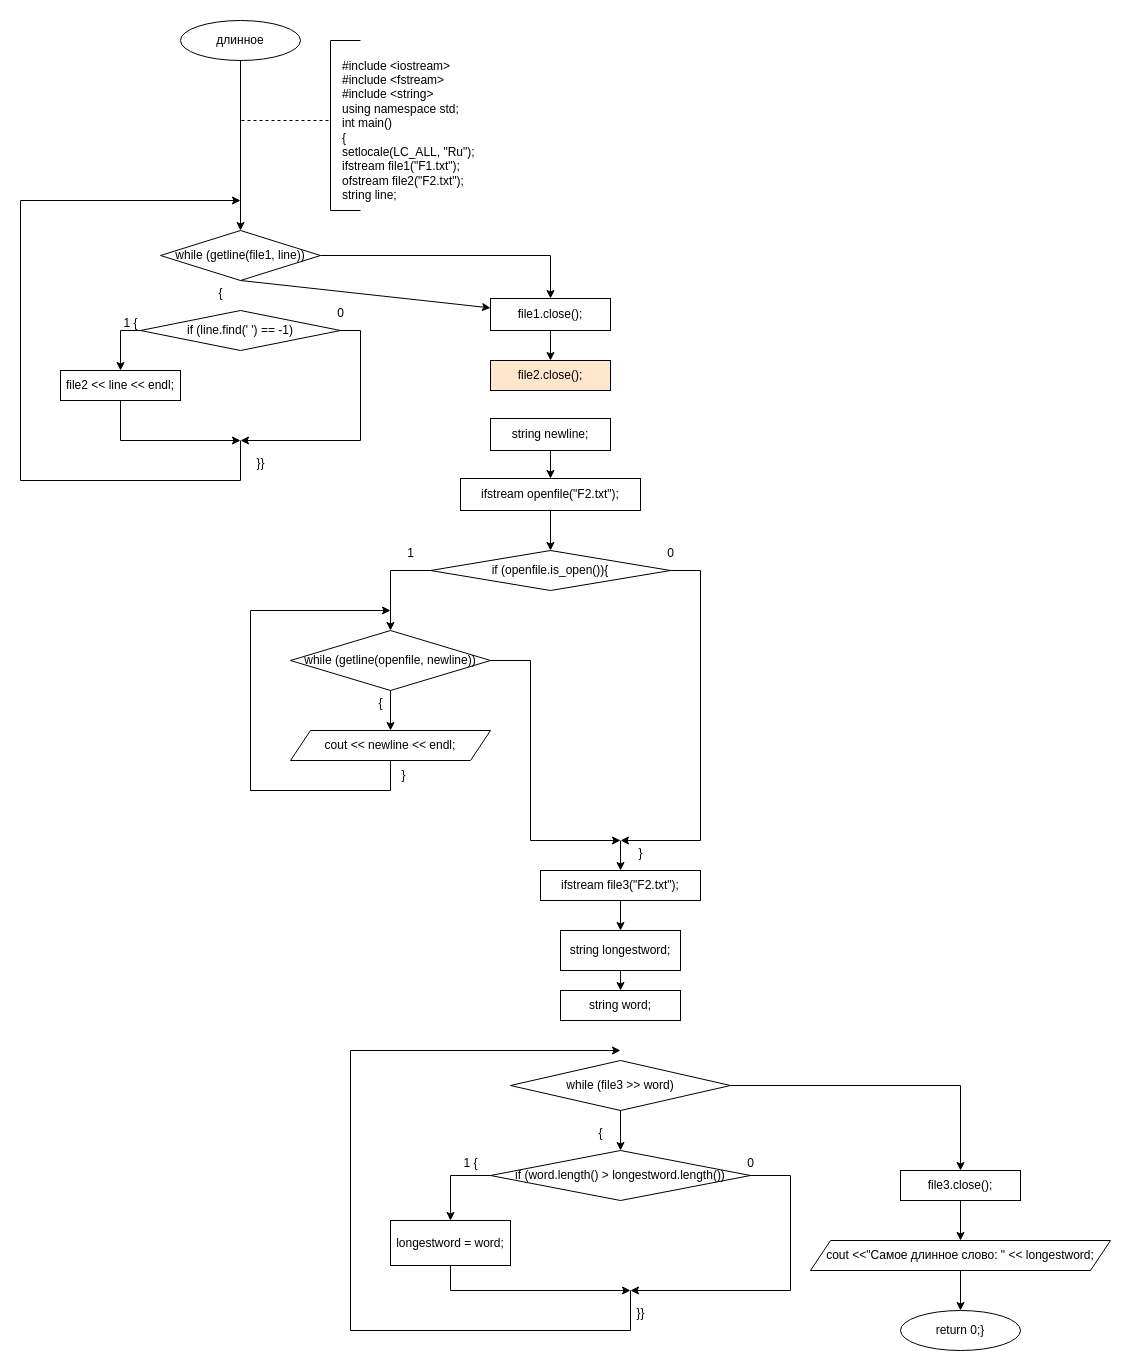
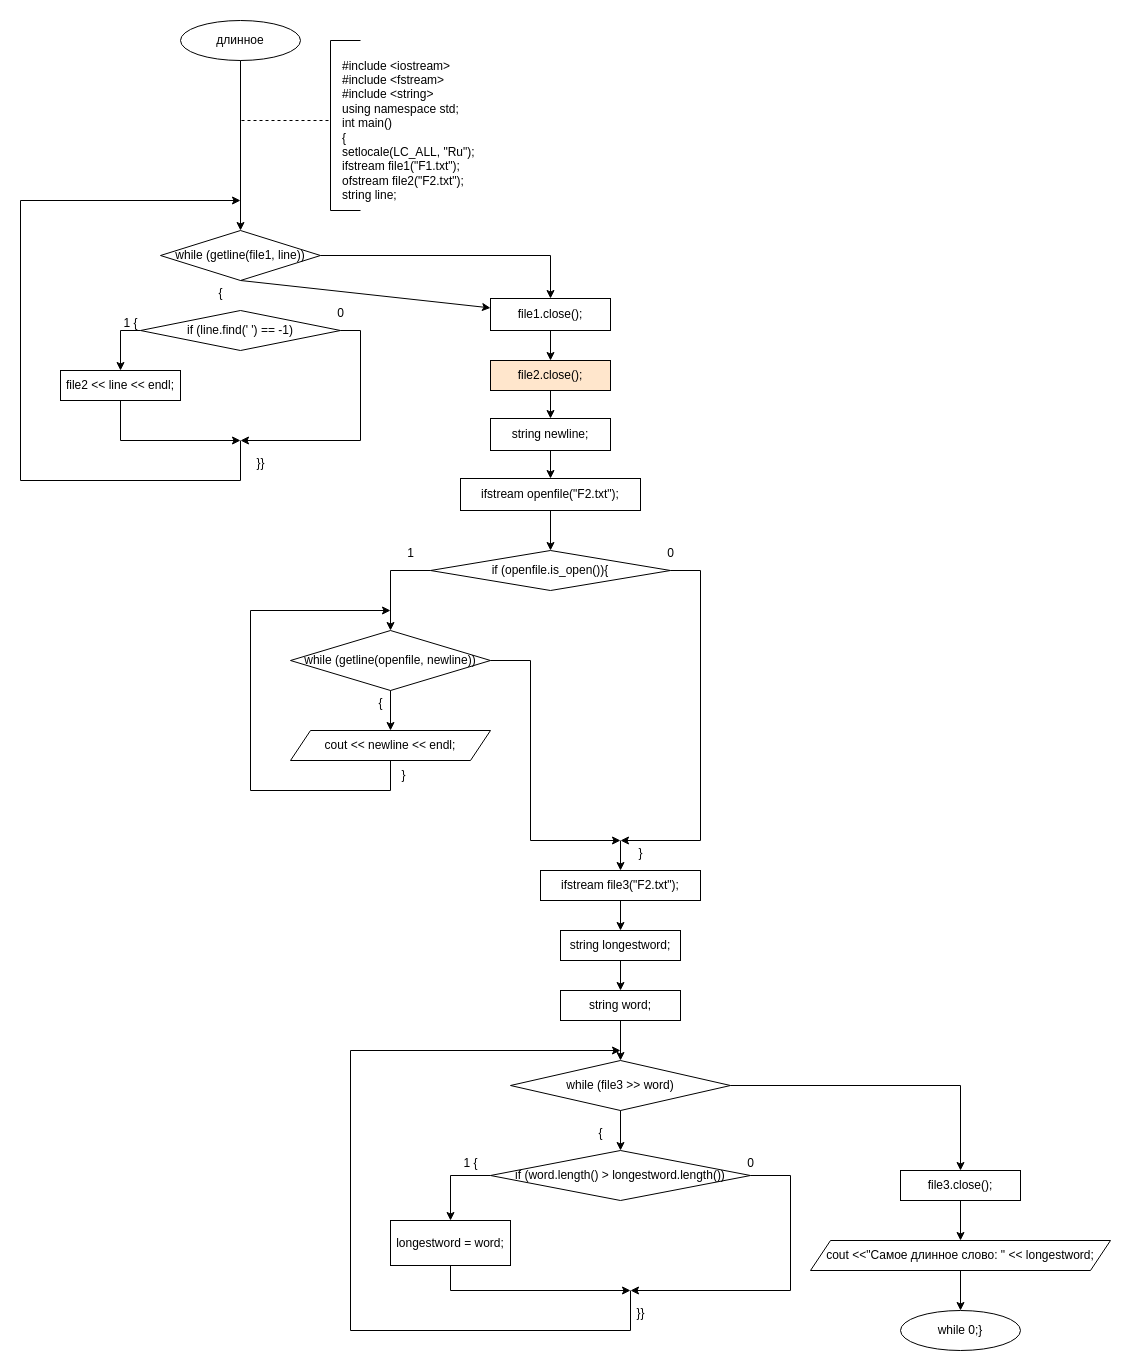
none -> (551, 401)
(621, 951) -> (621, 946)
none -> (621, 1037)
(961, 1331) -> (961, 1331)
